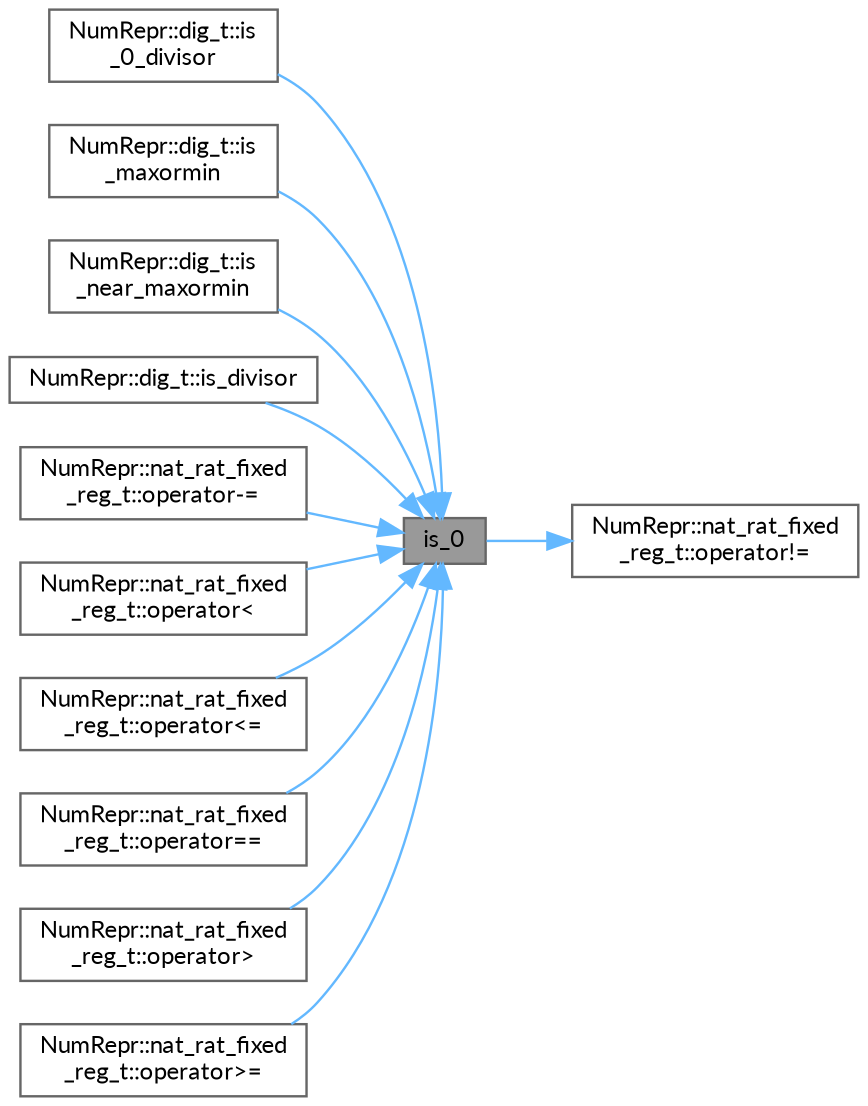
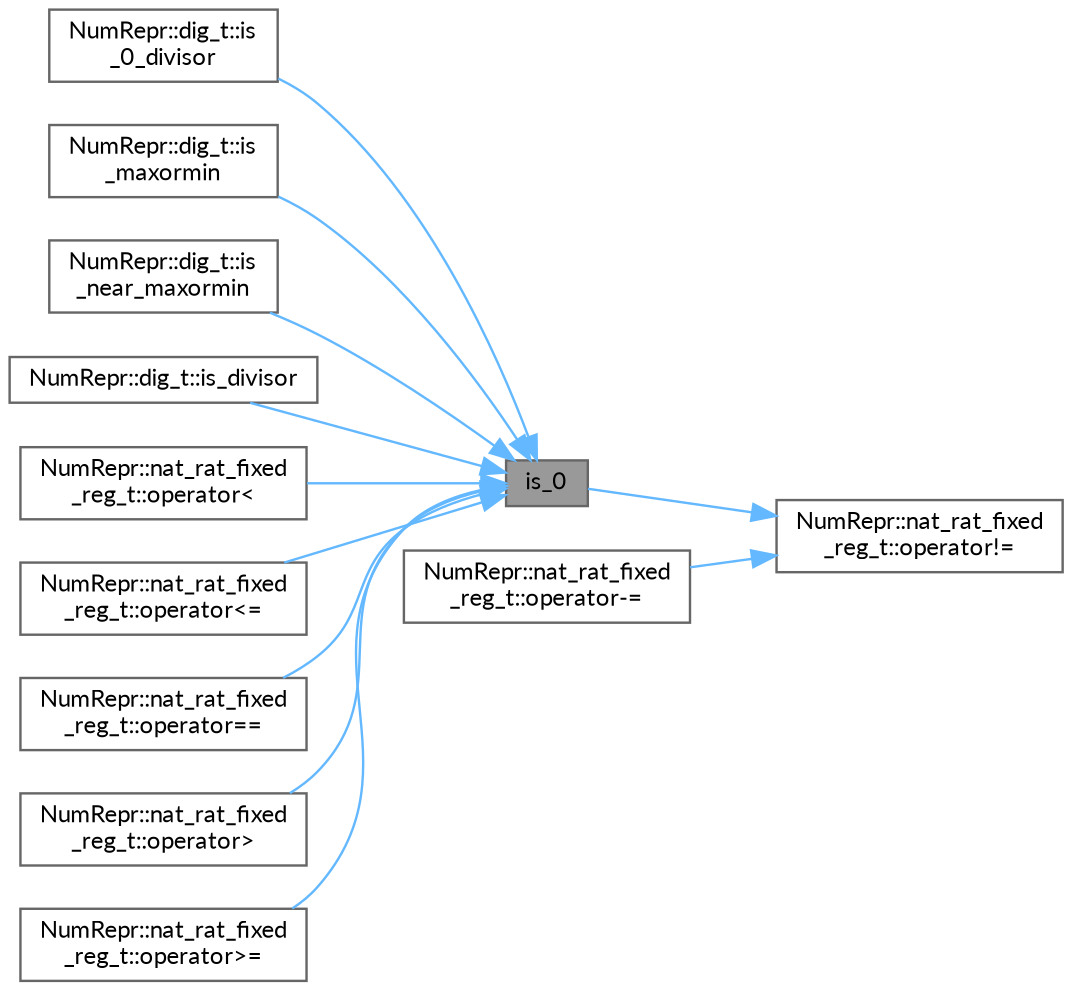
(343, 520) -> (721, 563)
